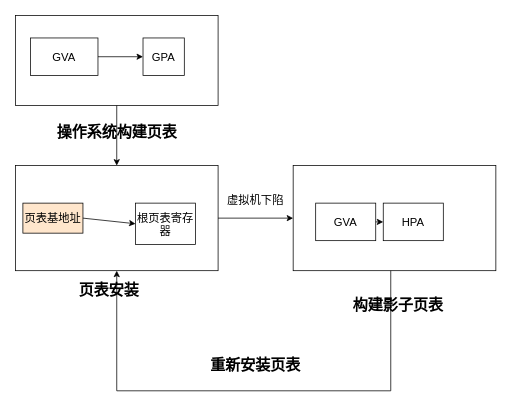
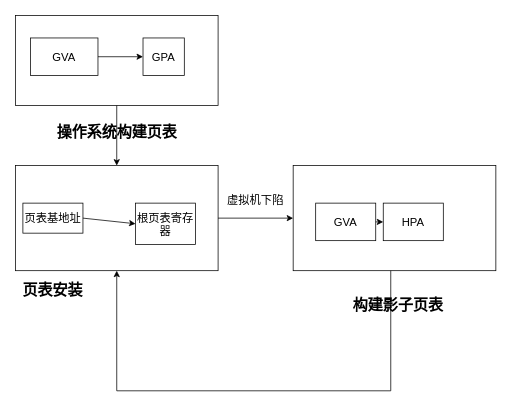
(53, 218) -> (53, 218)
(109, 289) -> (53, 289)
(255, 364) -> none
